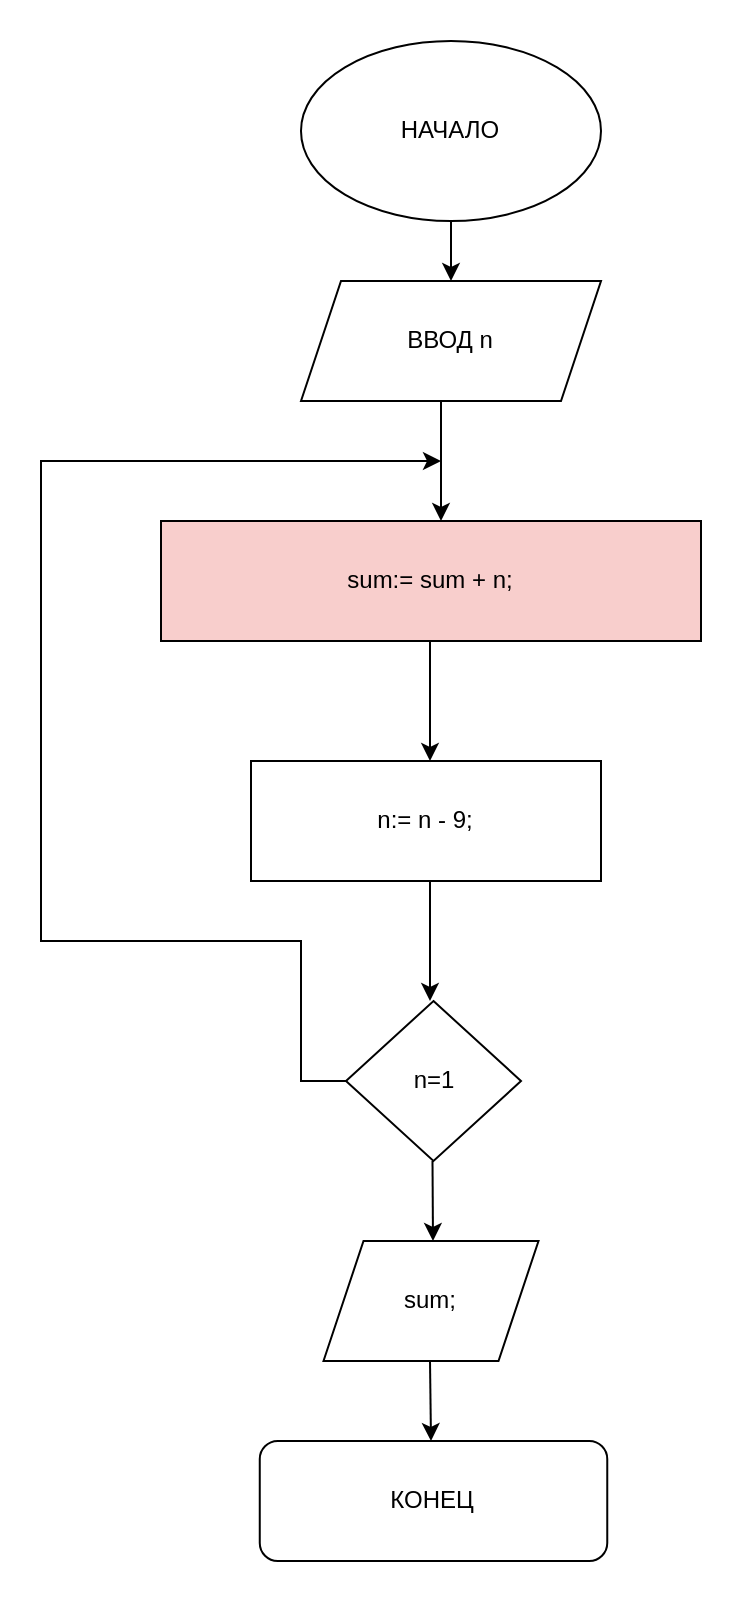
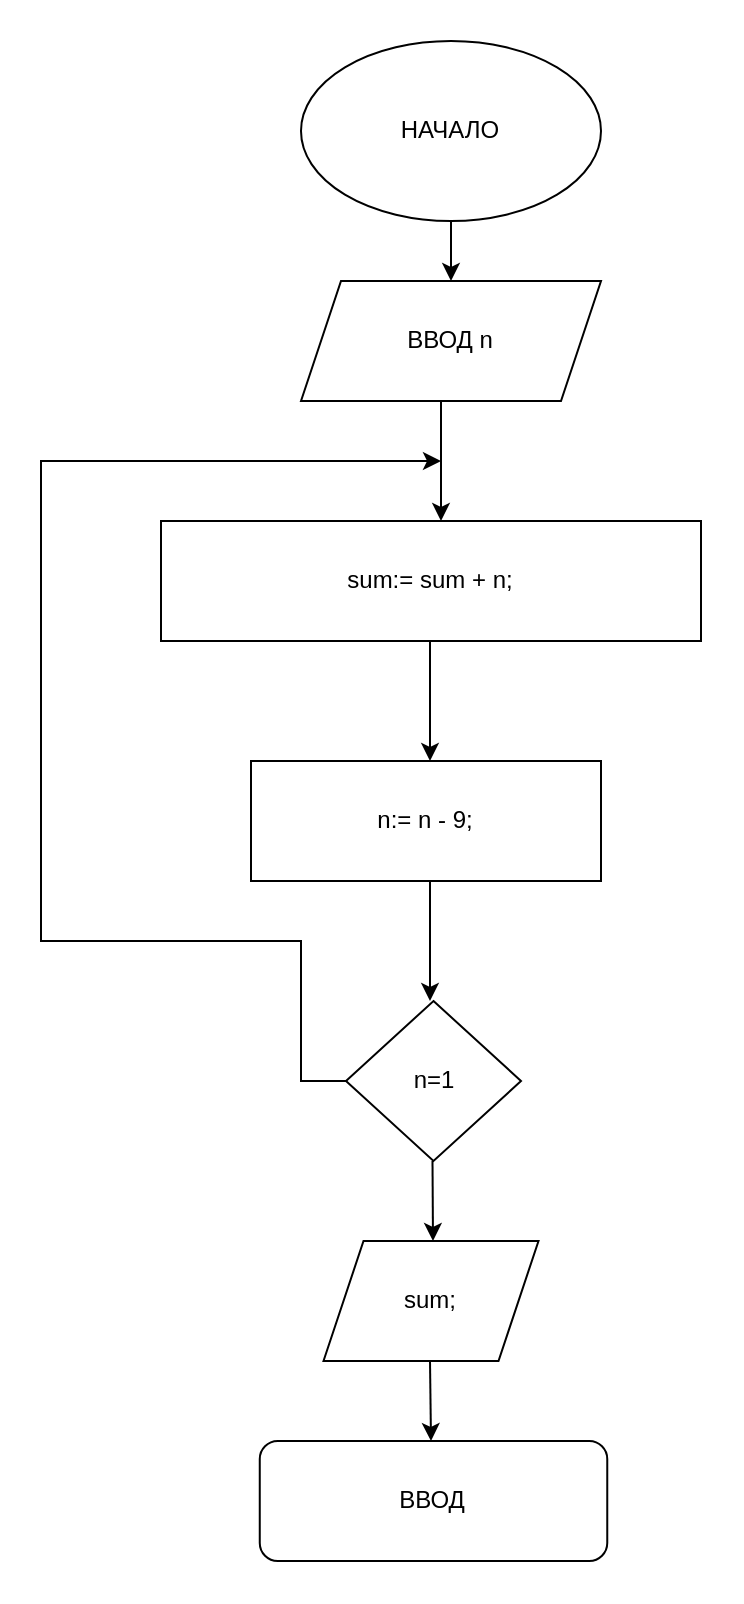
(431, 581) -> (431, 581)
(433, 1501) -> (433, 1501)
